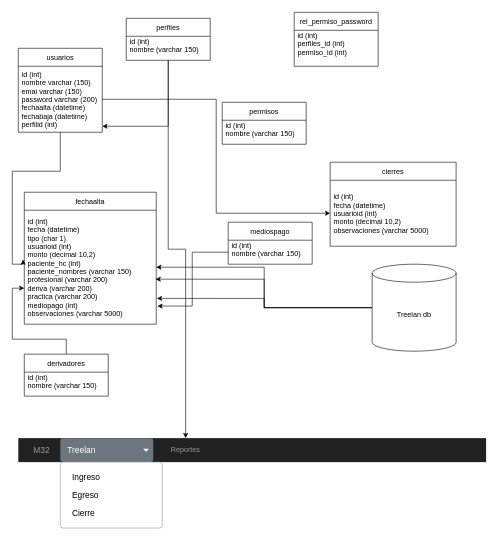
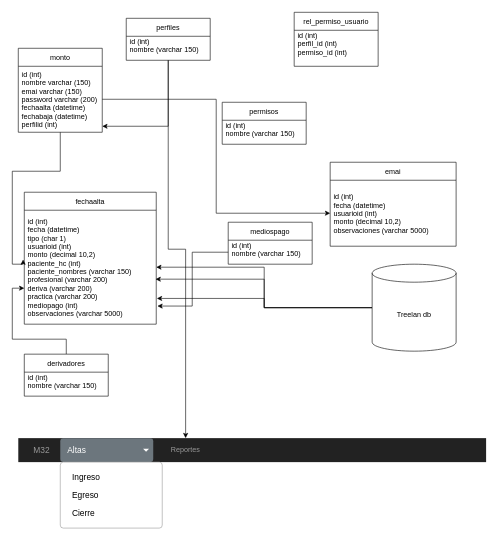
(336, 22) -> (336, 22)
(311, 35) -> (311, 35)
(60, 58) -> (60, 58)
(393, 172) -> (393, 172)
(83, 450) -> (78, 450)
